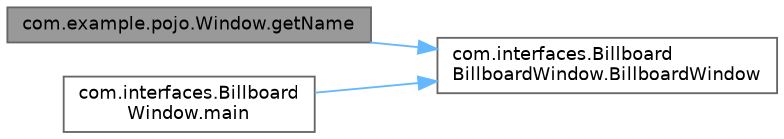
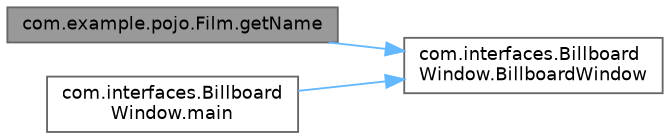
(189, 25) -> (173, 25)
(607, 66) -> (533, 66)
